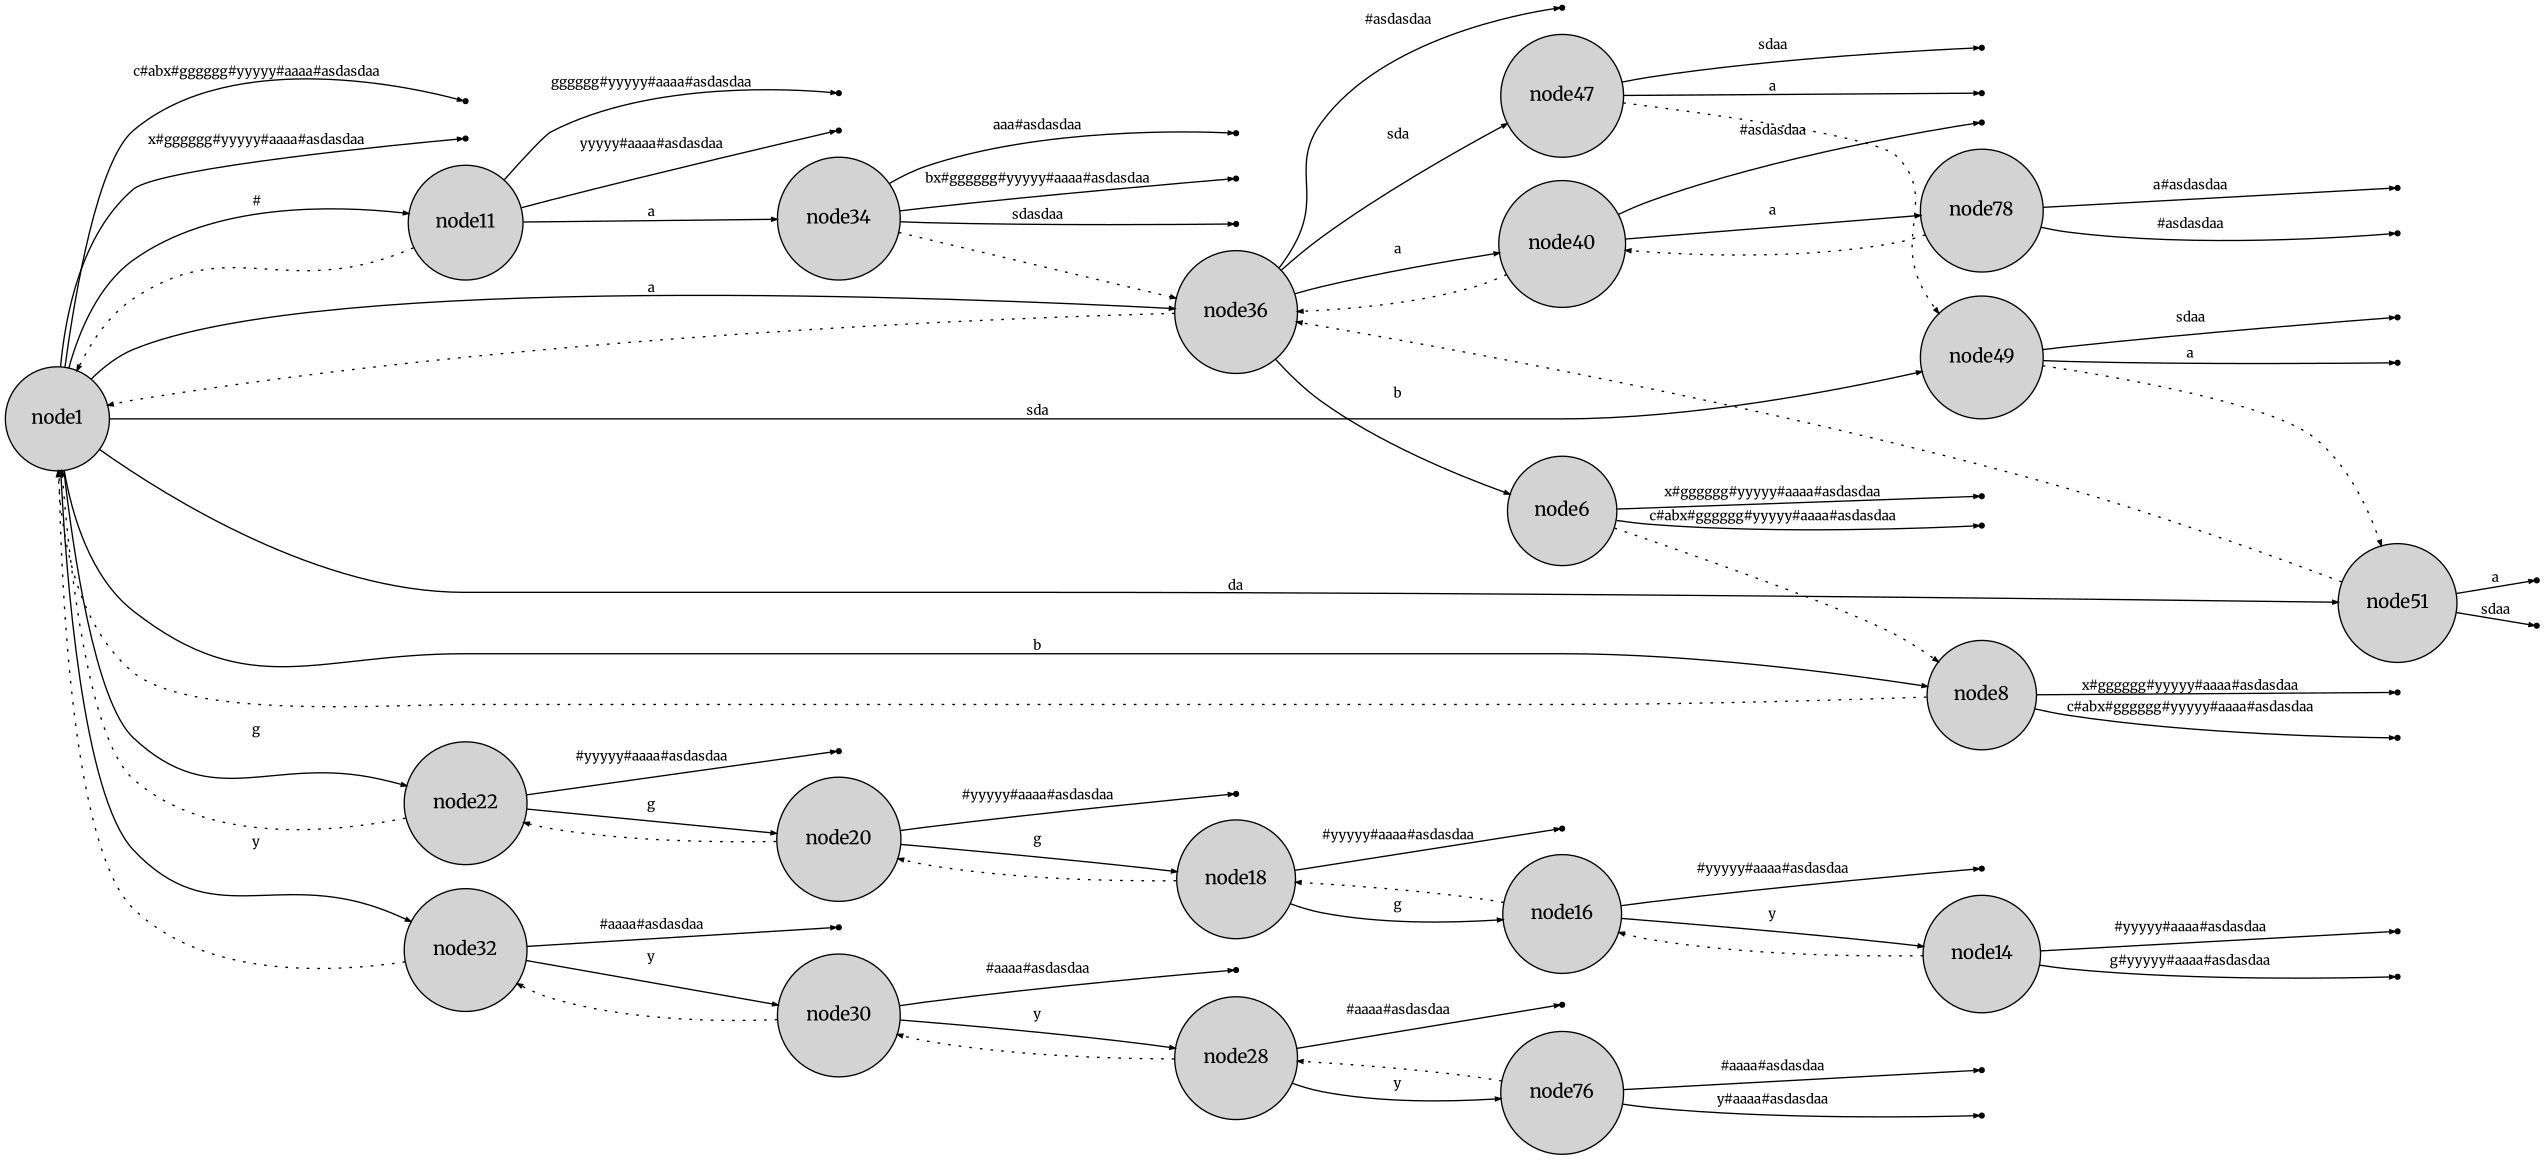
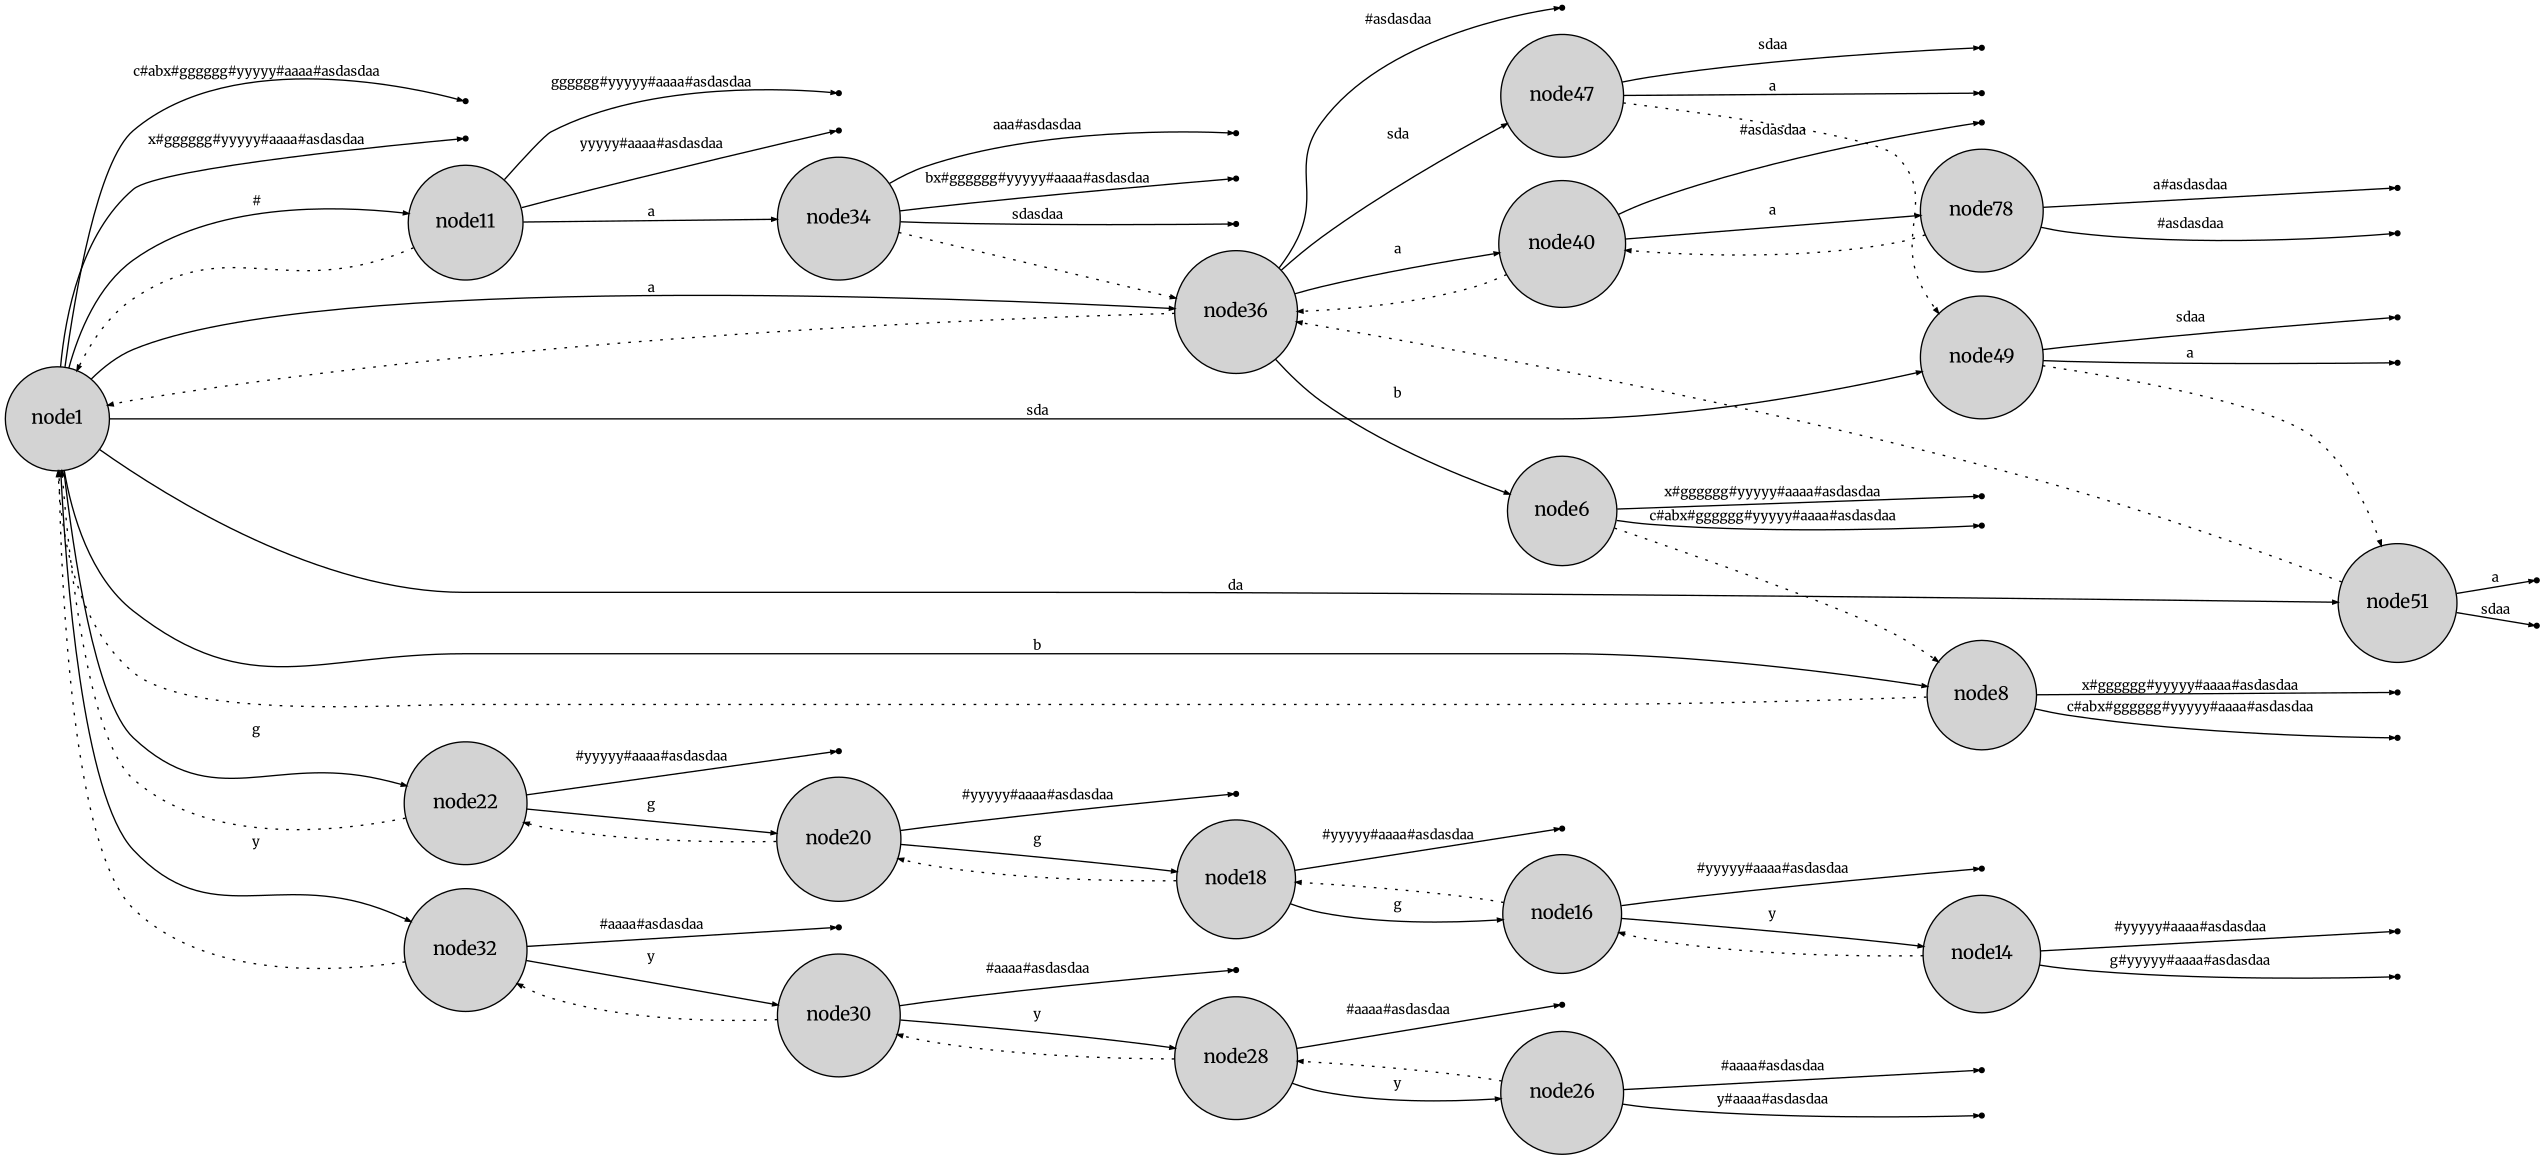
(1562, 1093) -> (1562, 1093)
